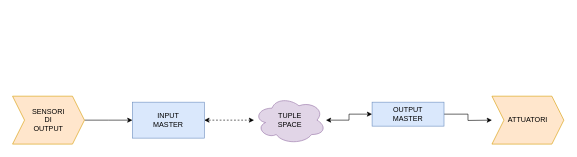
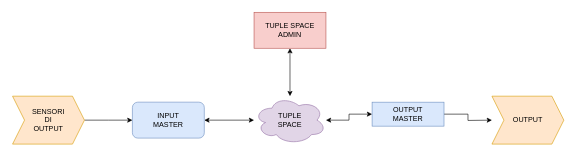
none -> (290, 30)
none -> (290, 91)
(168, 120) -> (168, 120)
(229, 120) -> (229, 120)
(528, 120) -> (528, 120)
